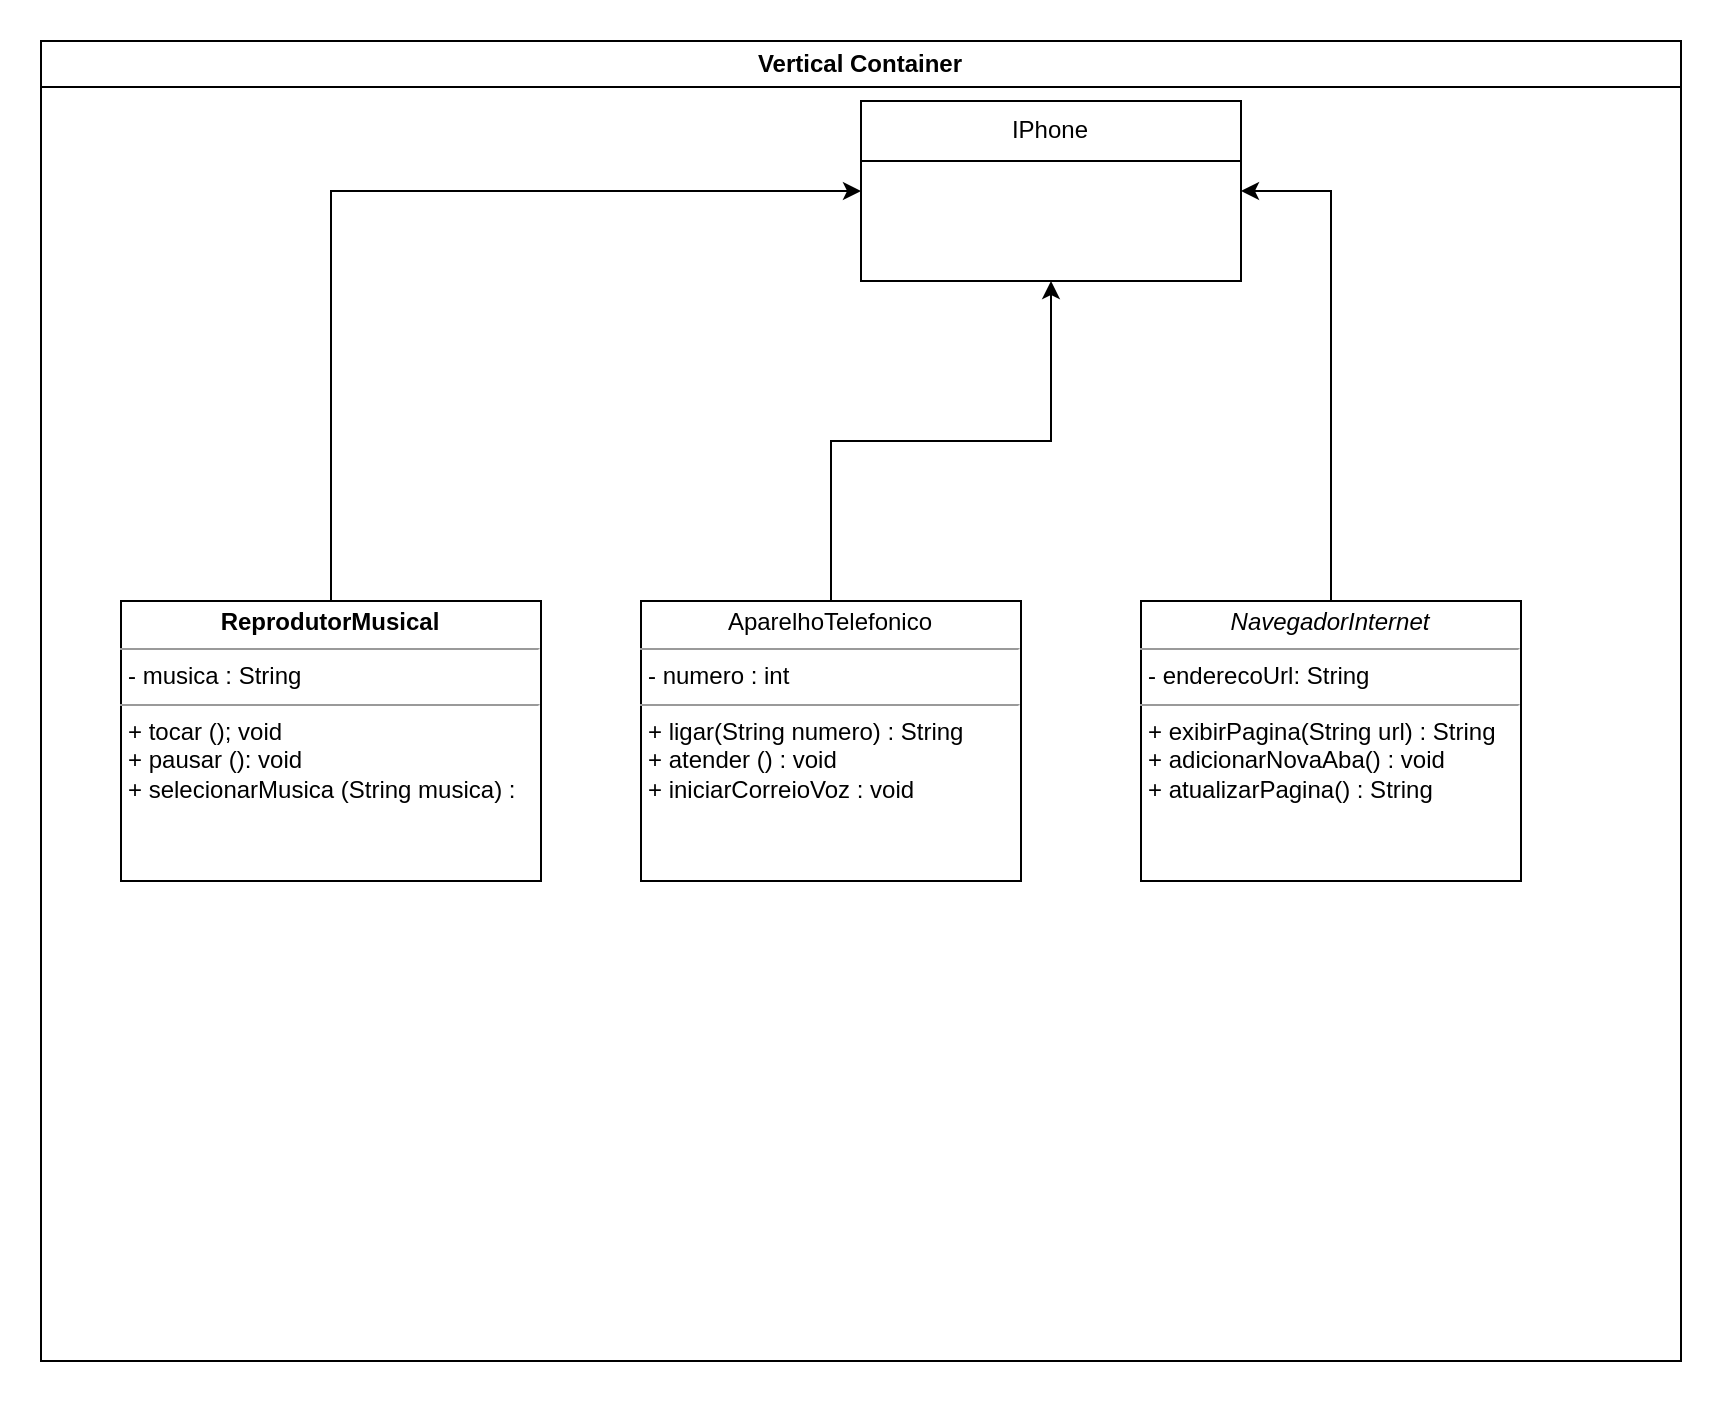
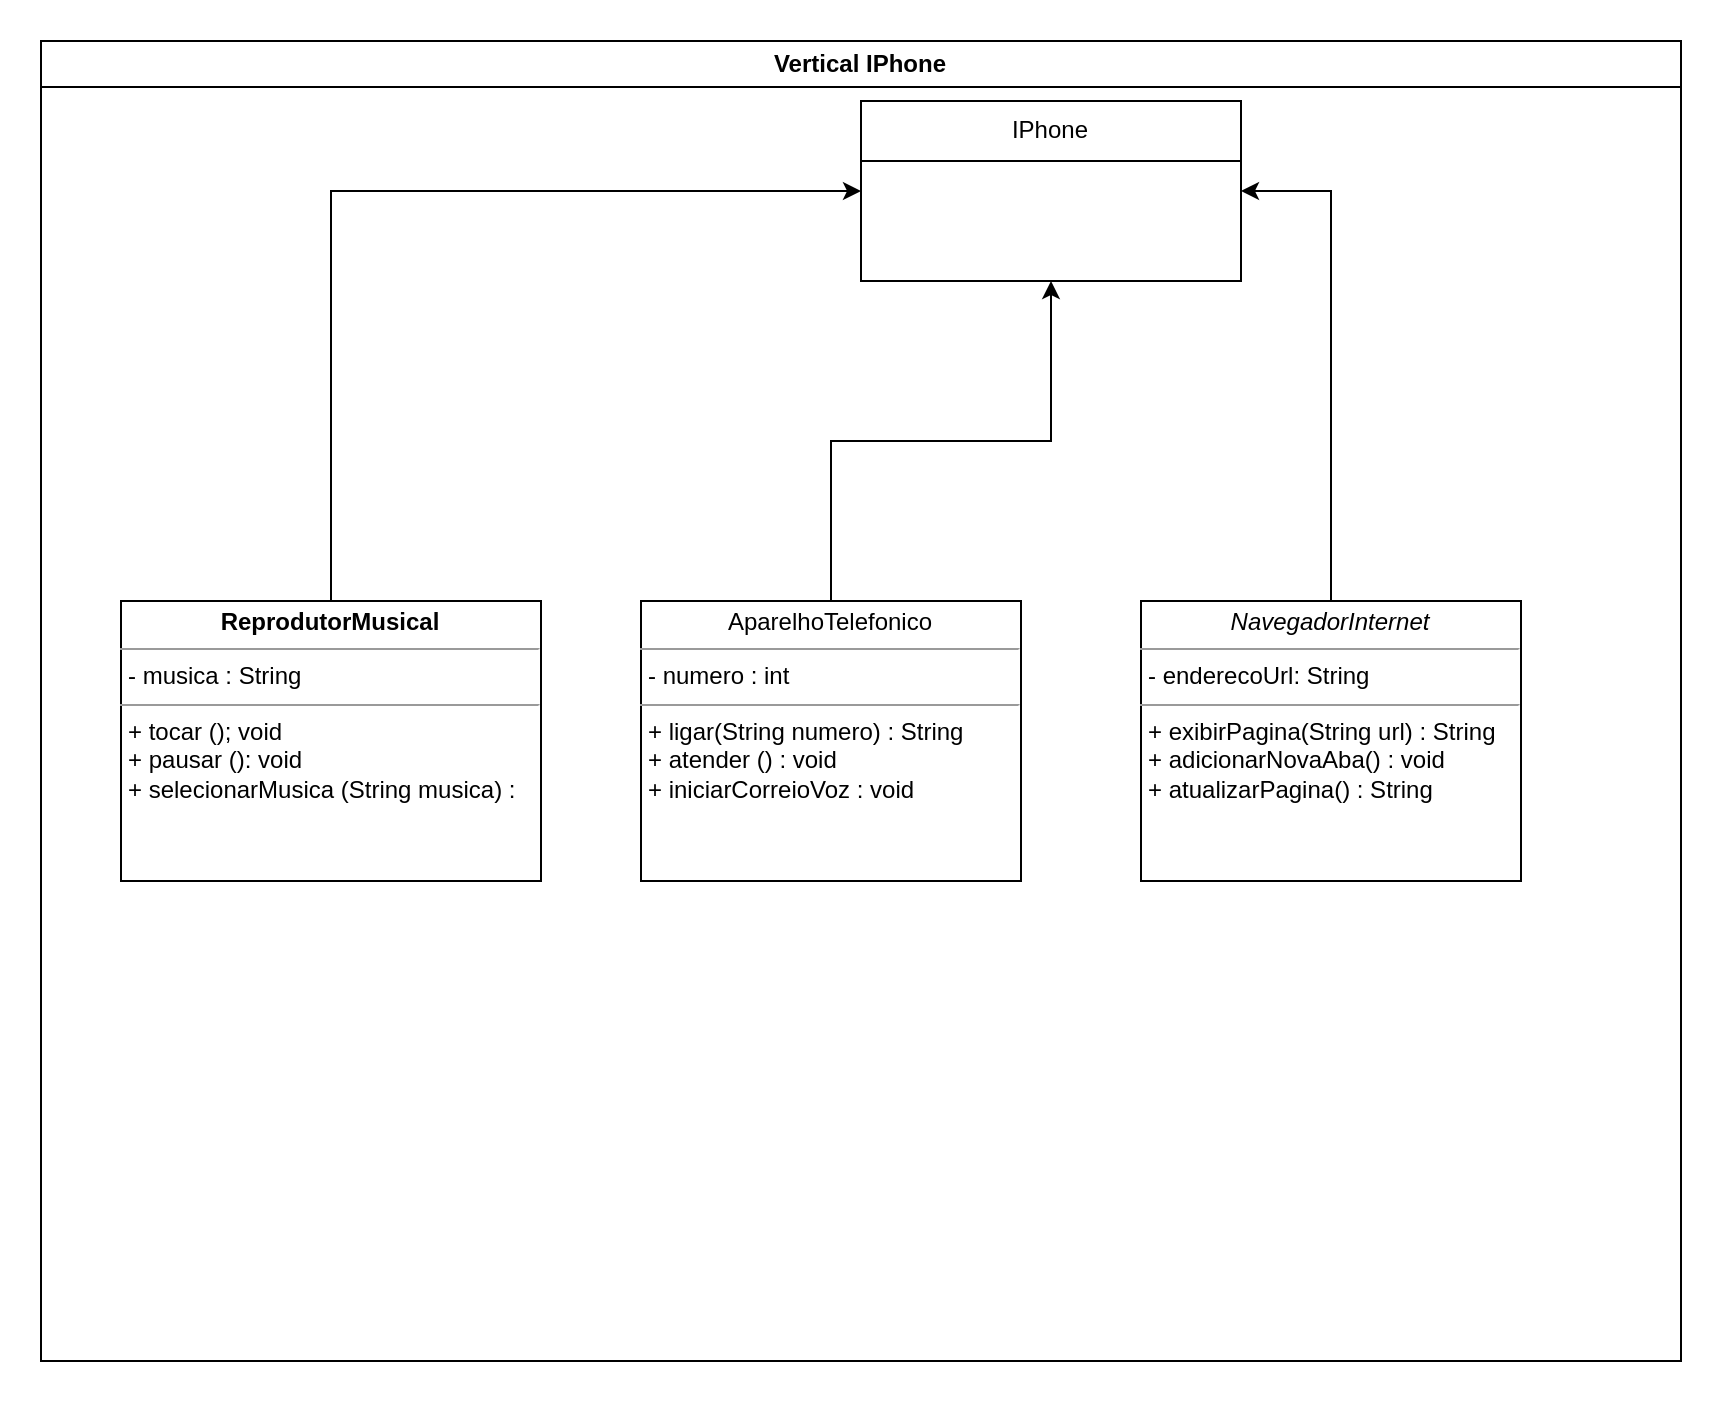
(861, 65) -> (861, 65)
